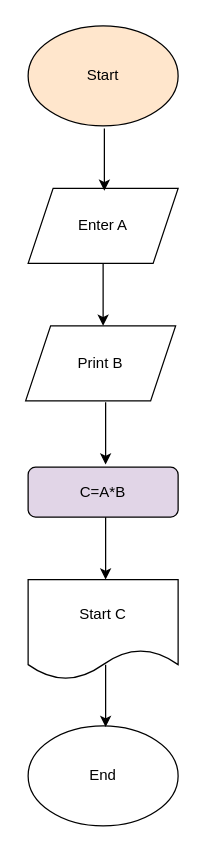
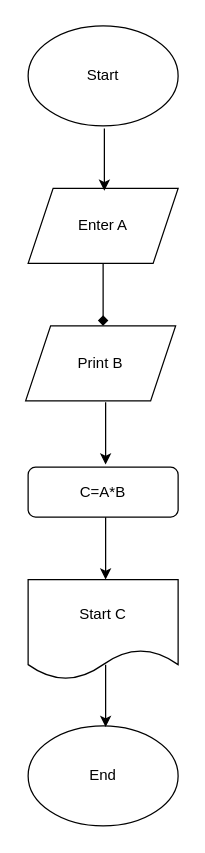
(103, 76) -> (103, 76)
(103, 315) -> (103, 315)
(103, 492) -> (103, 492)
